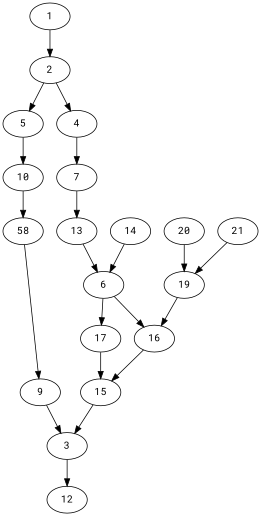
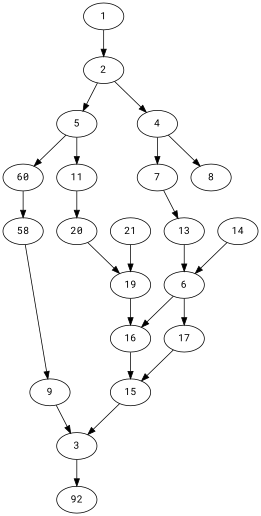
(23, 178) -> (23, 178)
none -> (77, 178)
none -> (211, 178)
(67, 500) -> (77, 500)
